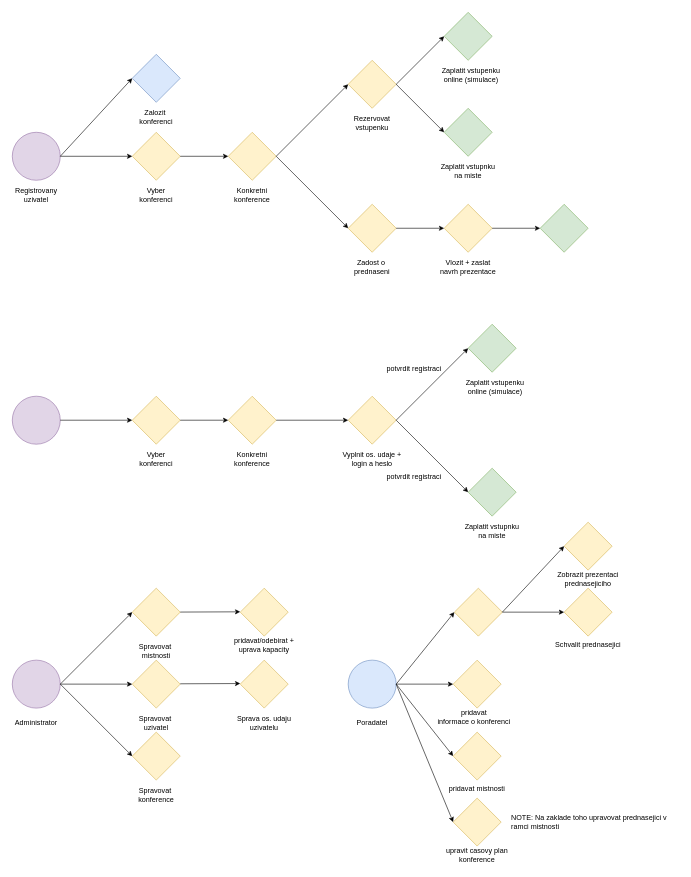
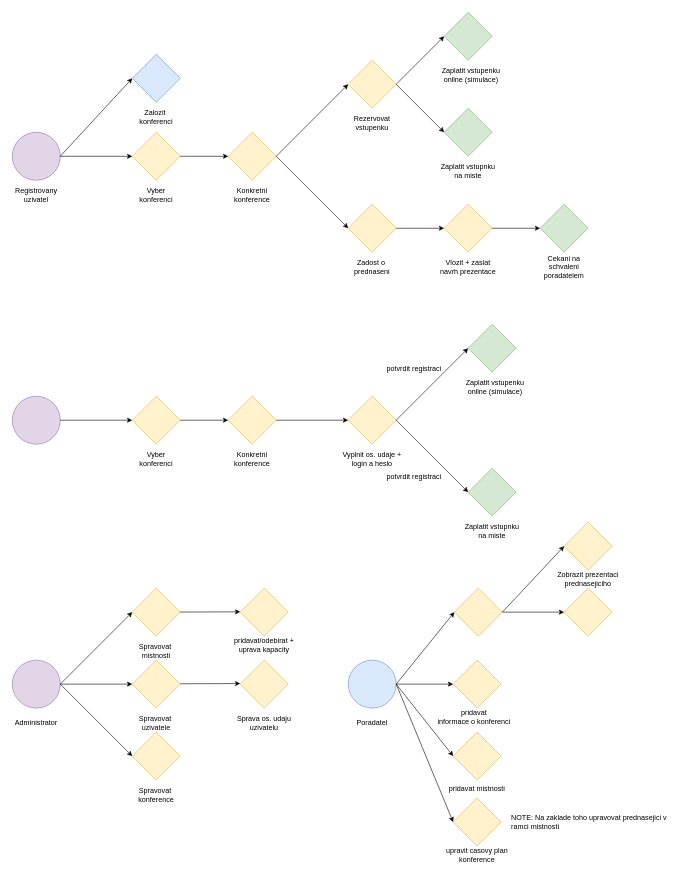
none -> (564, 267)
(588, 645) -> none
(156, 723) -> (156, 723)
